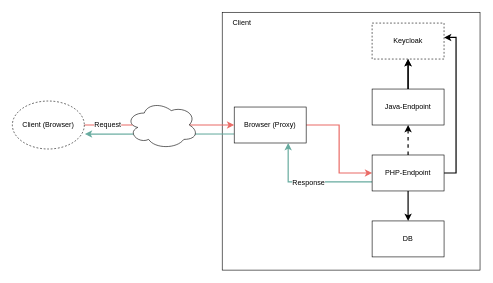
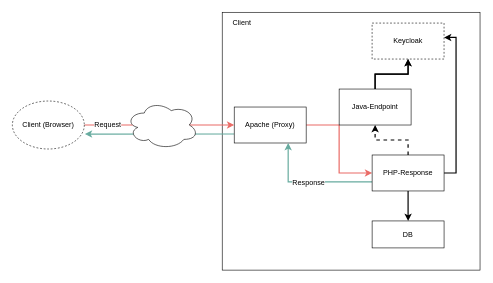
(408, 107) -> (375, 107)
(270, 125) -> (270, 125)
(408, 173) -> (408, 173)
(408, 239) -> (408, 235)
